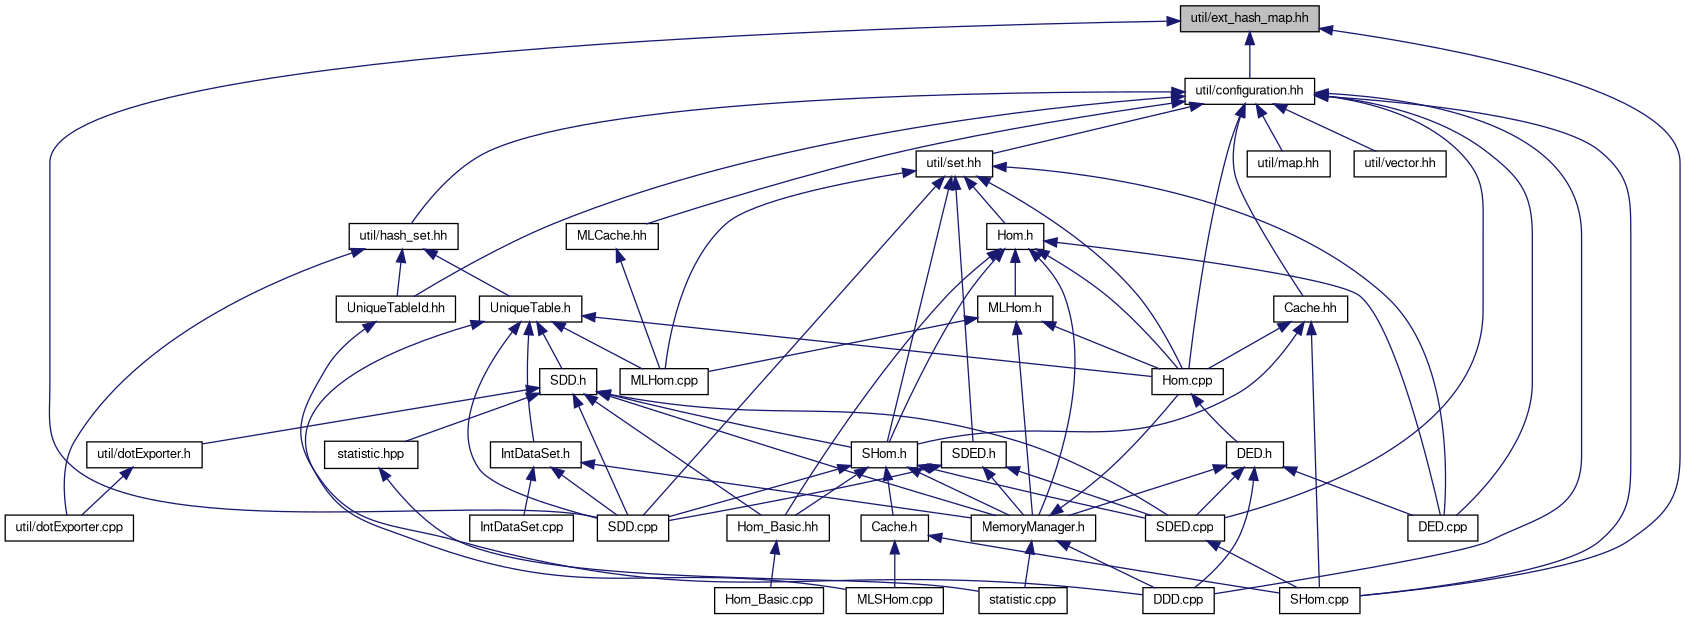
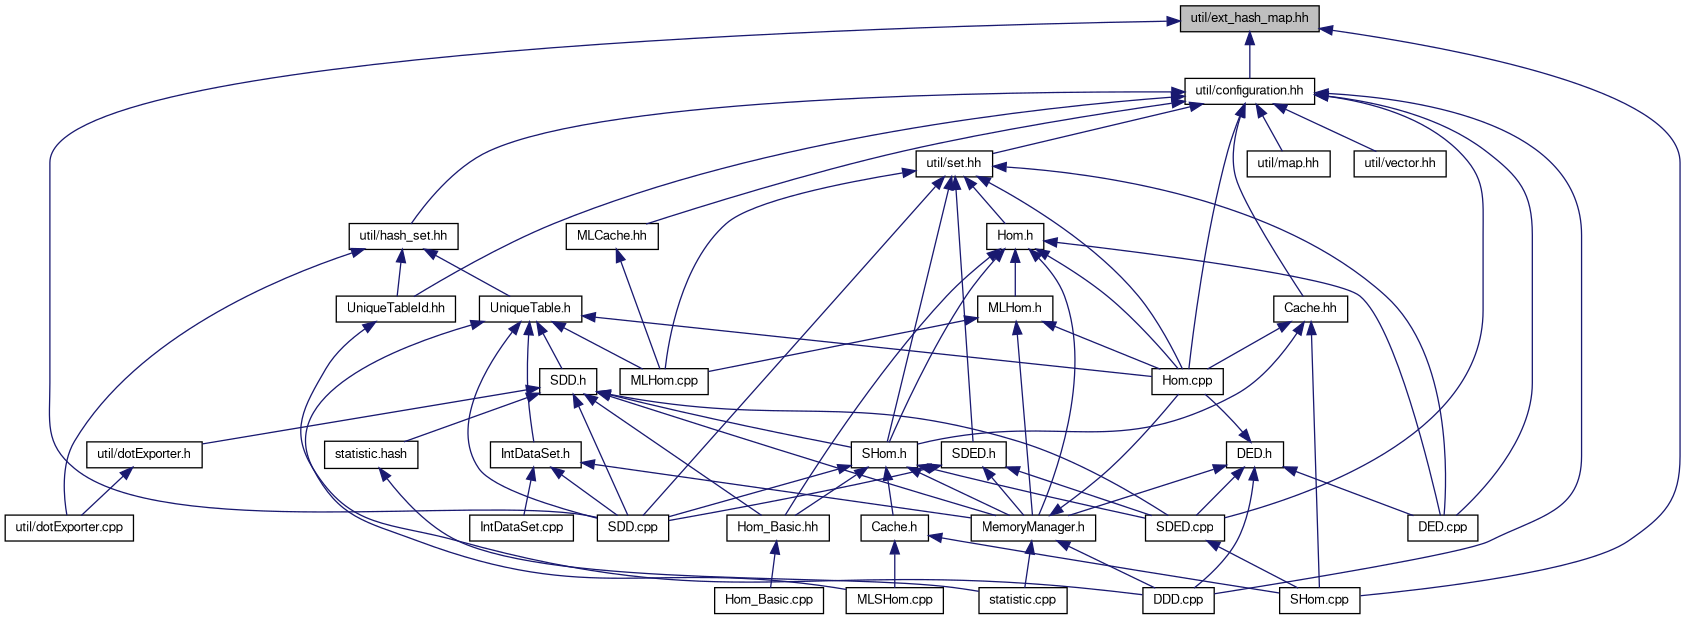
(1631, 330) -> none
(1218, 424) -> (1224, 412)
(371, 455) -> (371, 455)
